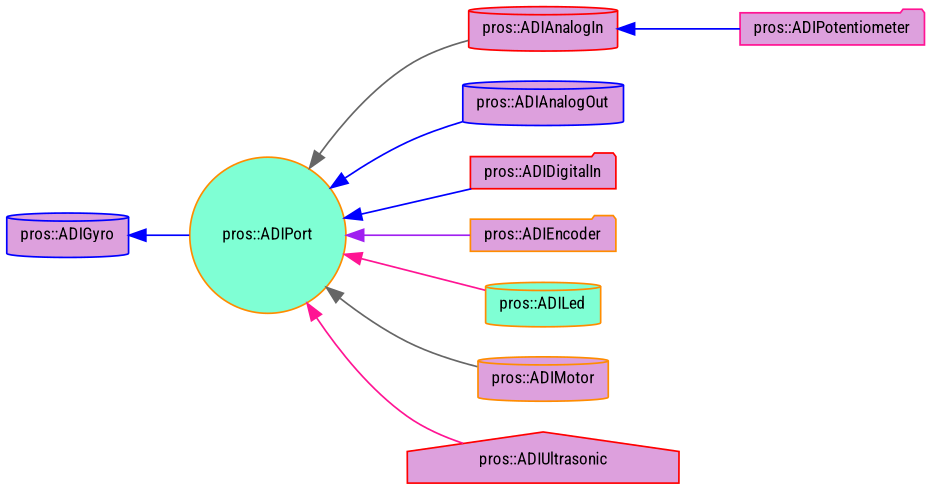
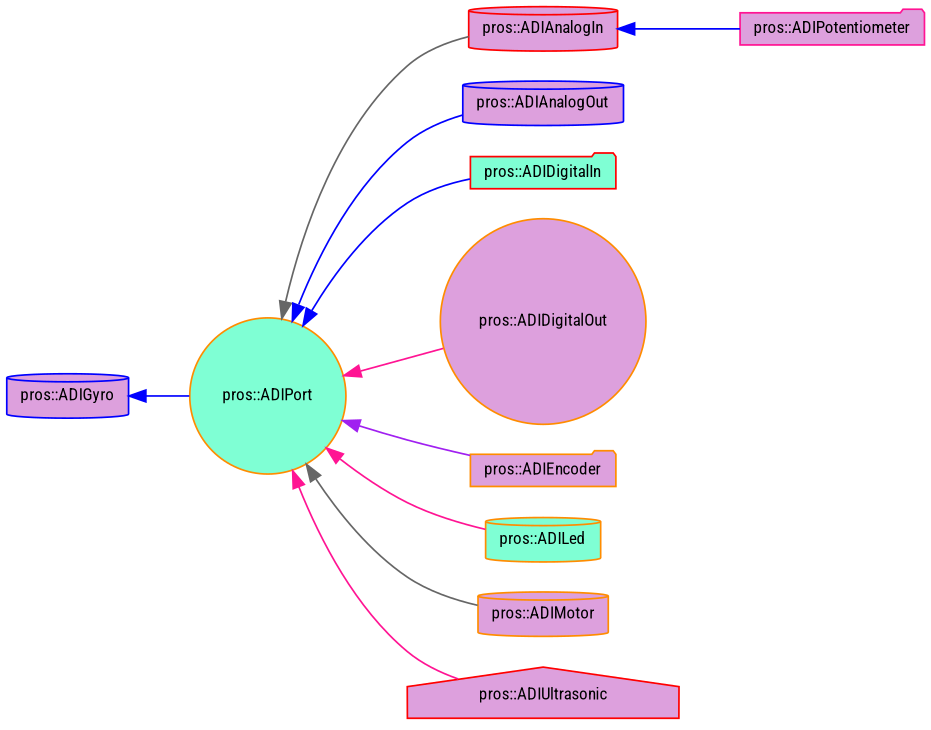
(543, 173) -> (543, 173)
none -> (543, 322)
